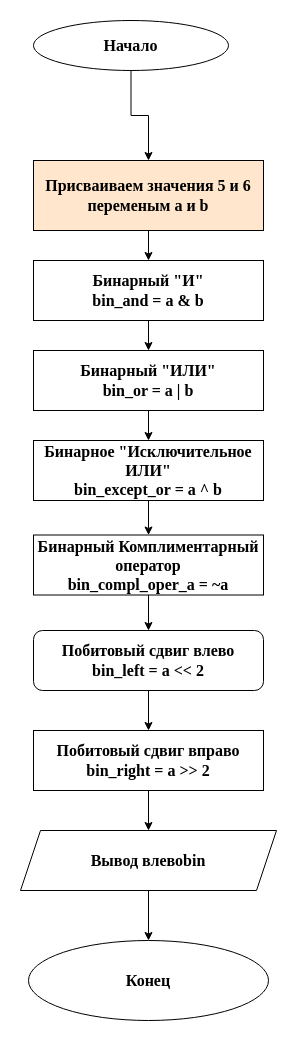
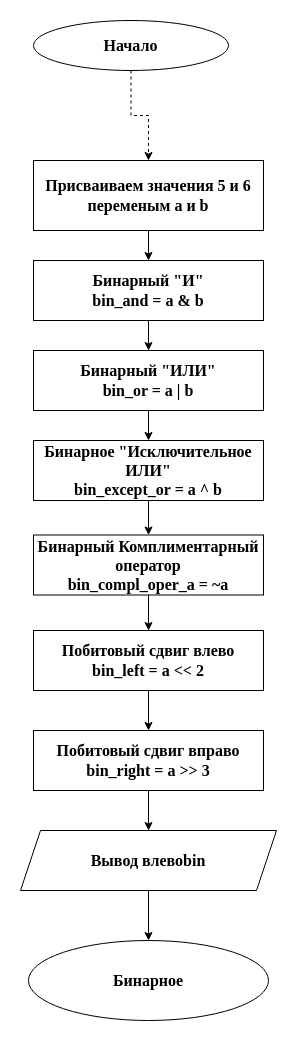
(136, 116) -> (136, 116)
(149, 196) -> (149, 196)
(149, 661) -> (149, 661)
(149, 761) -> (149, 761)
(149, 981) -> (149, 981)
